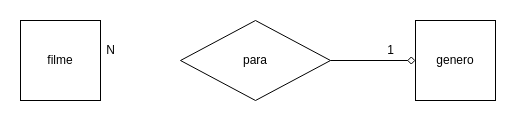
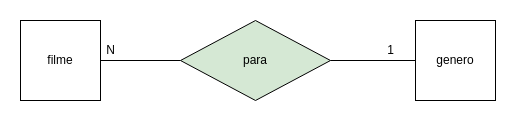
none -> (141, 61)
(256, 61) -> (256, 61)
(407, 61) -> (410, 61)
